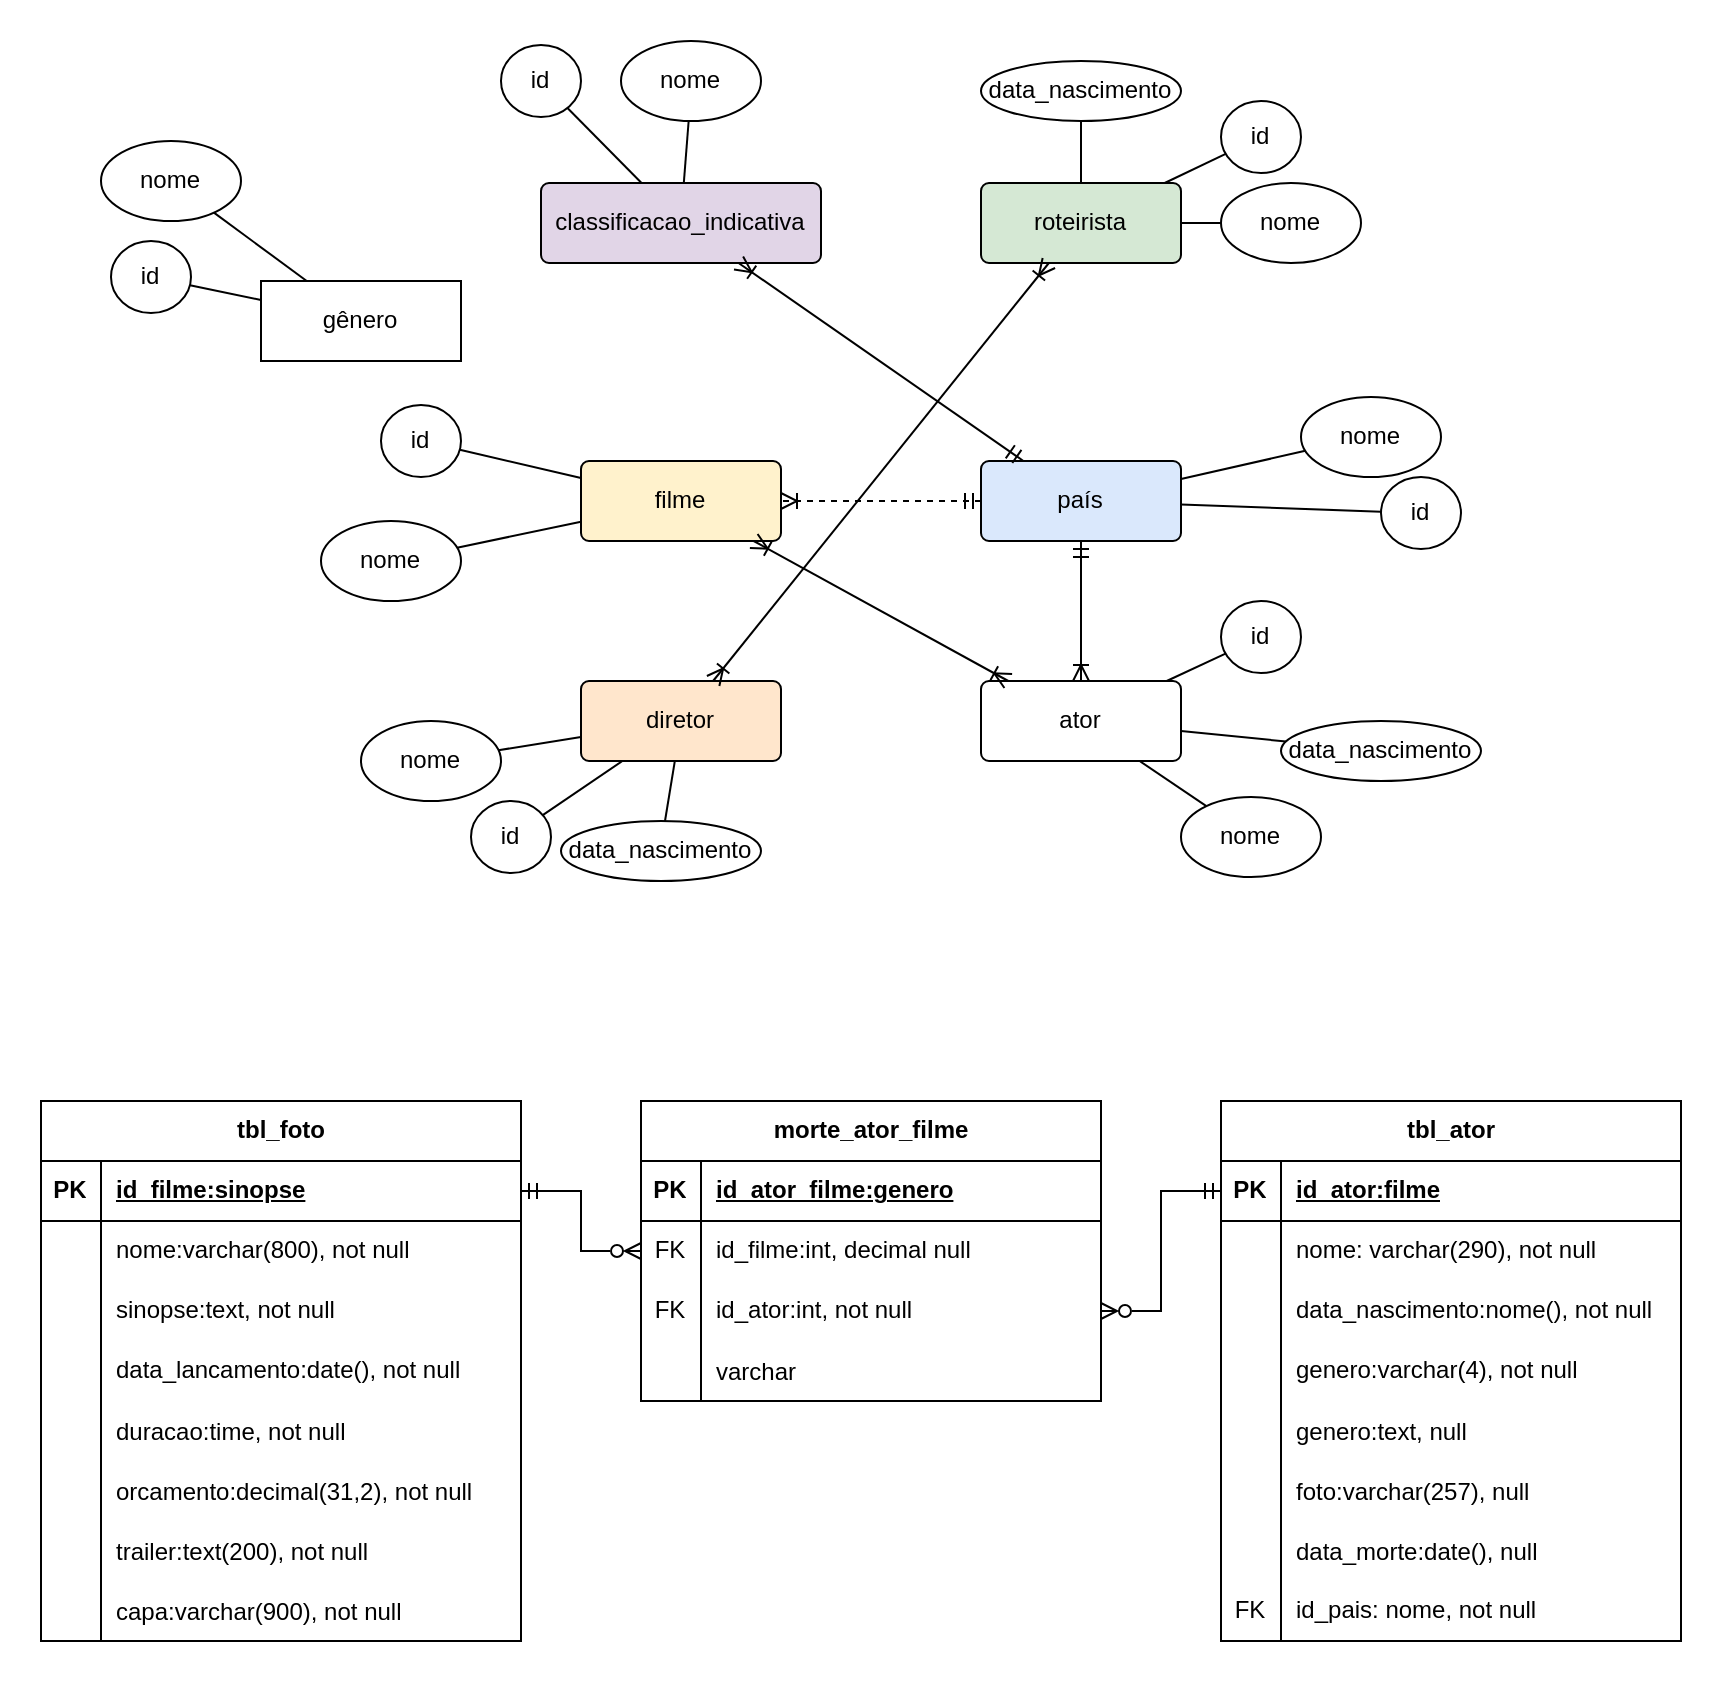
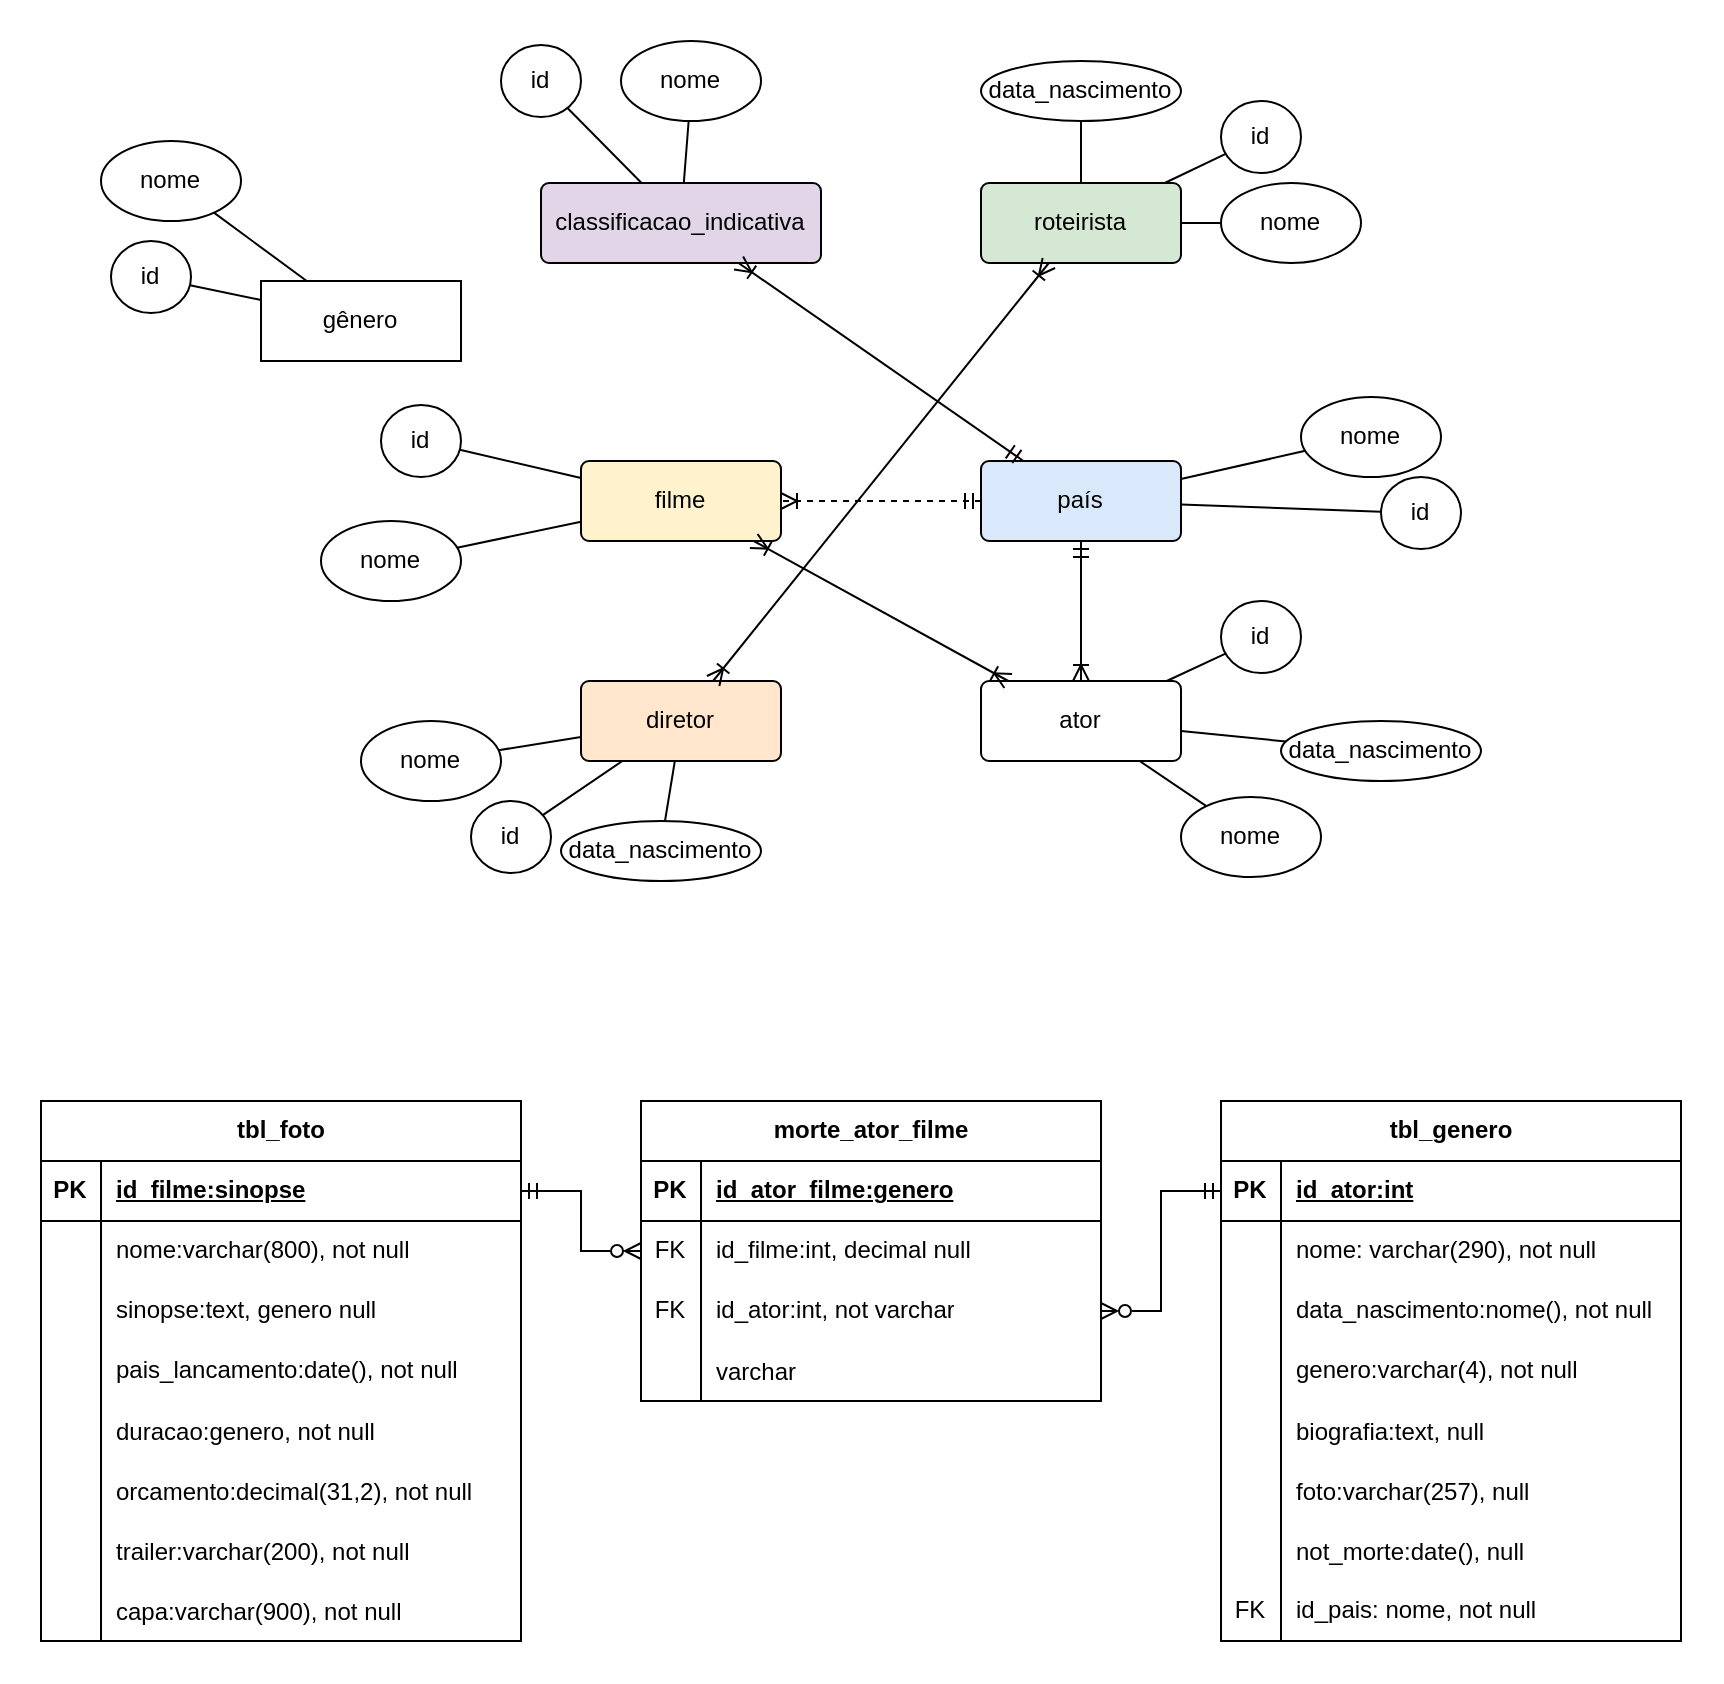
(1452, 1131) -> (1452, 1131)
(1372, 1191) -> (1362, 1191)
(243, 1311) -> (263, 1311)
(833, 1311) -> (860, 1311)
(310, 1371) -> (307, 1371)
(242, 1432) -> (259, 1432)
(1395, 1432) -> (1409, 1432)
(272, 1552) -> (293, 1552)
(1435, 1552) -> (1428, 1552)
